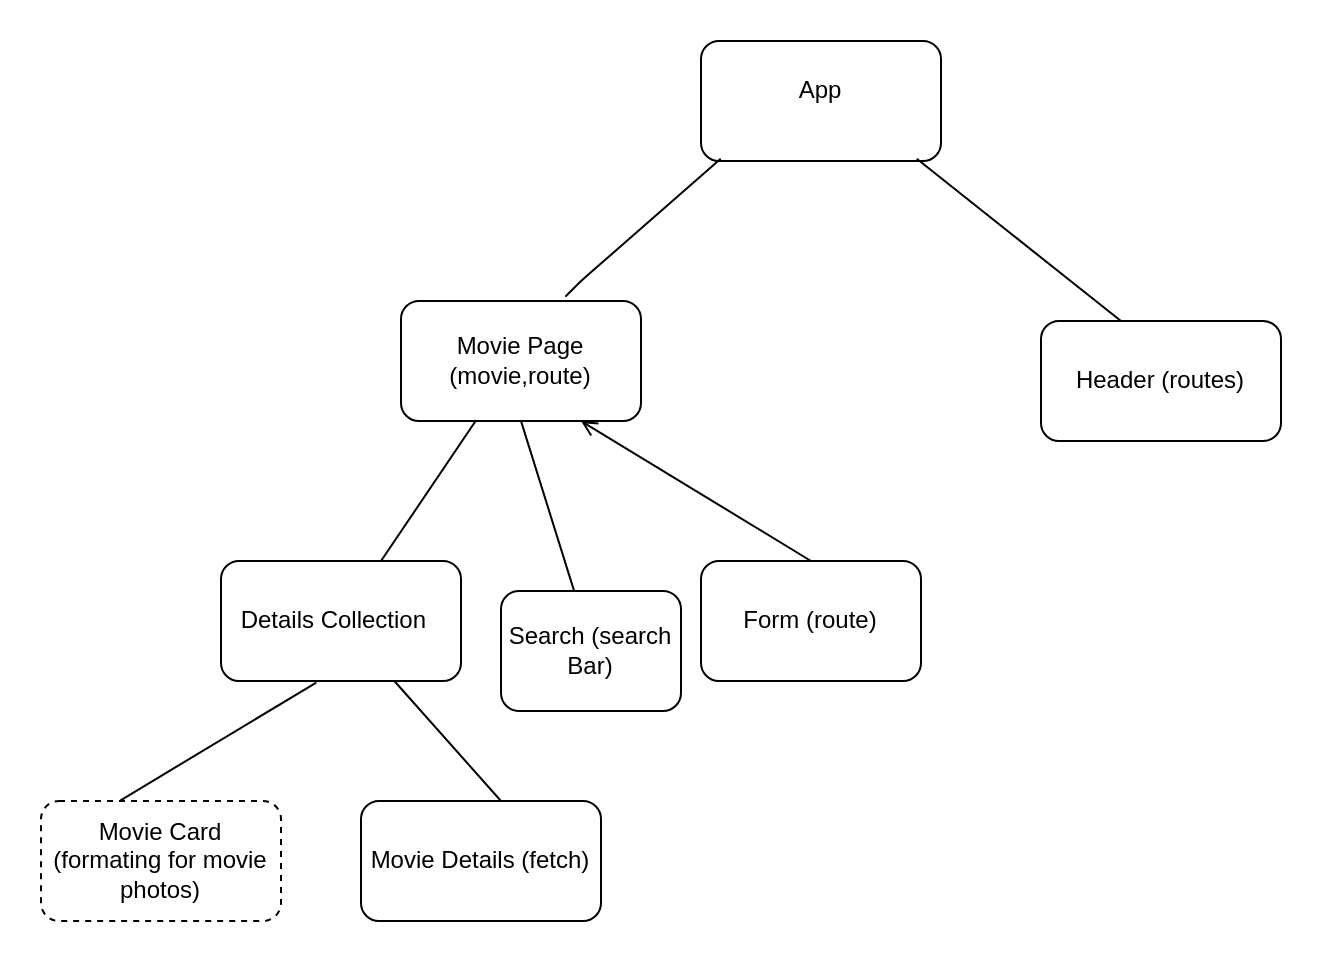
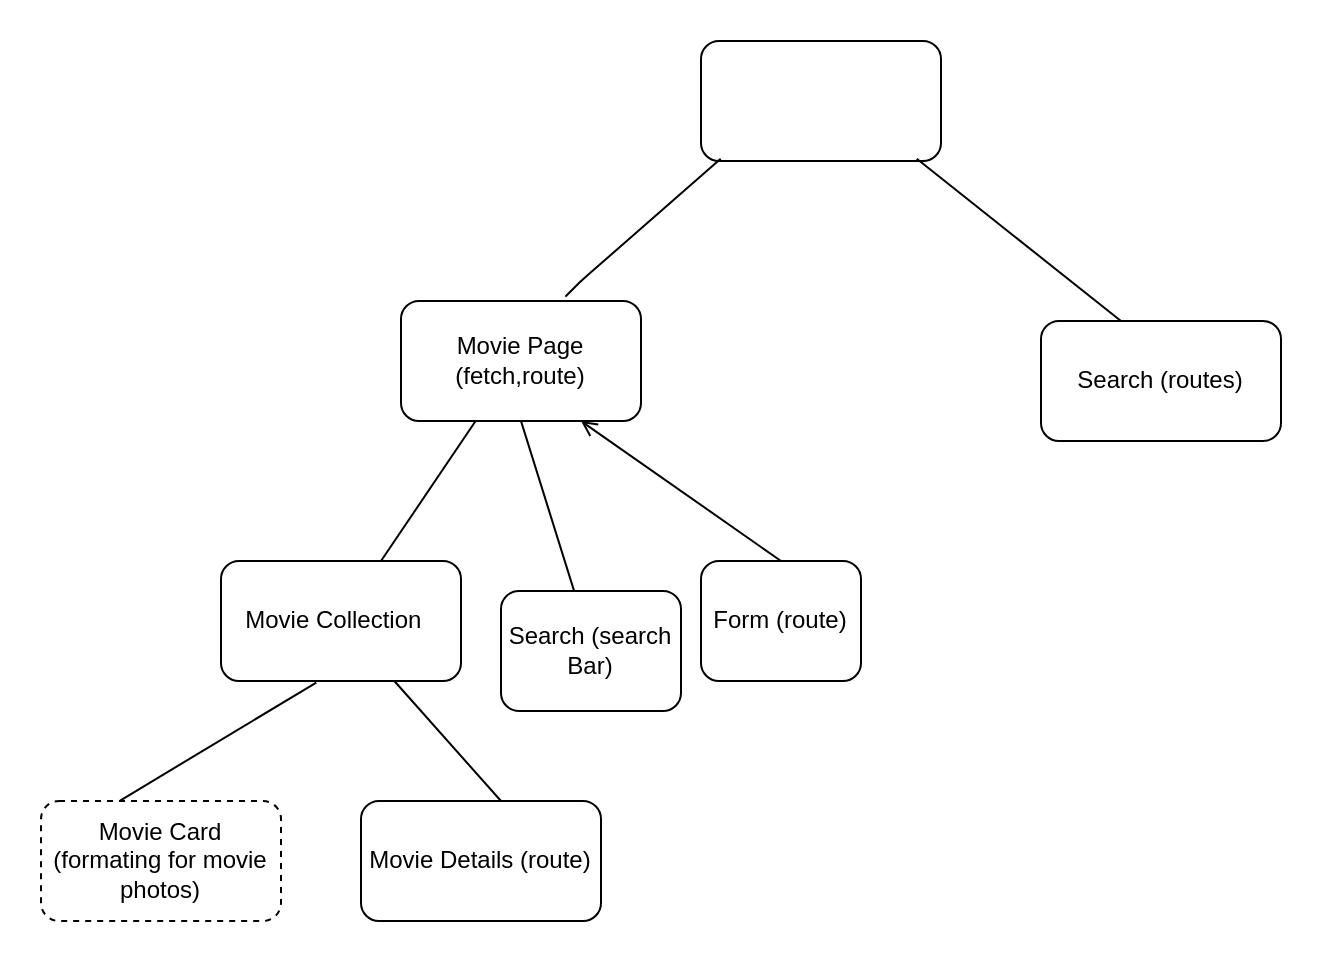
(821, 91) -> none
(521, 361) -> (521, 361)
(1161, 381) -> (1161, 381)
(341, 621) -> (341, 621)
(811, 621) -> (781, 621)
(481, 861) -> (481, 861)
